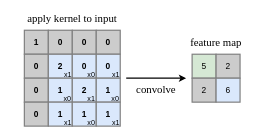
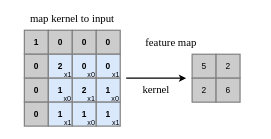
(72, 18) -> (72, 18)
(216, 42) -> (171, 42)
(204, 66) -> (204, 66)
(156, 90) -> (156, 90)
(228, 90) -> (228, 90)
